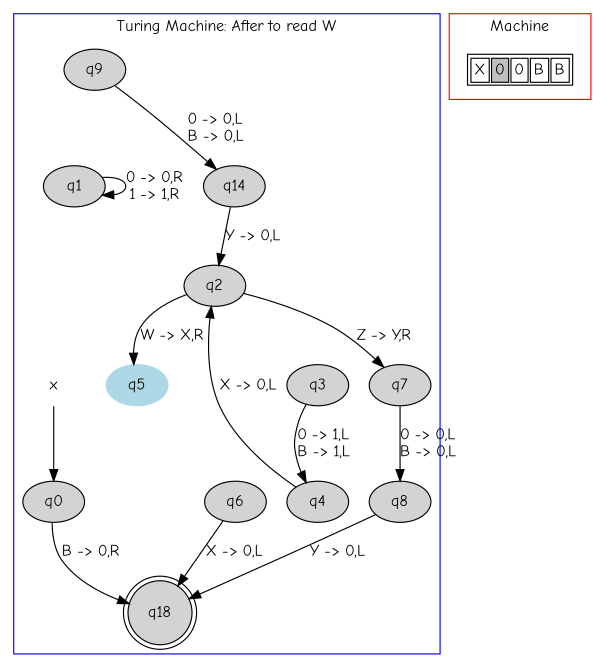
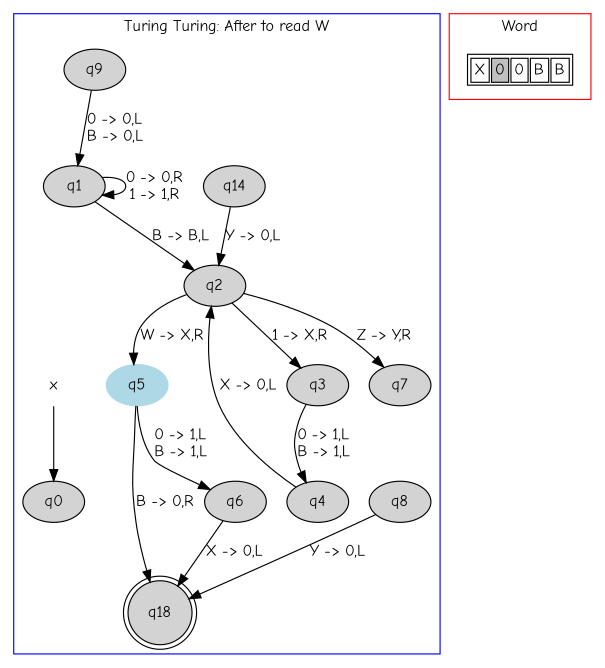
(227, 27) -> (227, 27)
(520, 27) -> (520, 27)
(162, 123) -> (86, 122)
none -> (140, 233)
none -> (262, 331)
(400, 438) -> none
none -> (152, 458)
(72, 572) -> (133, 489)
